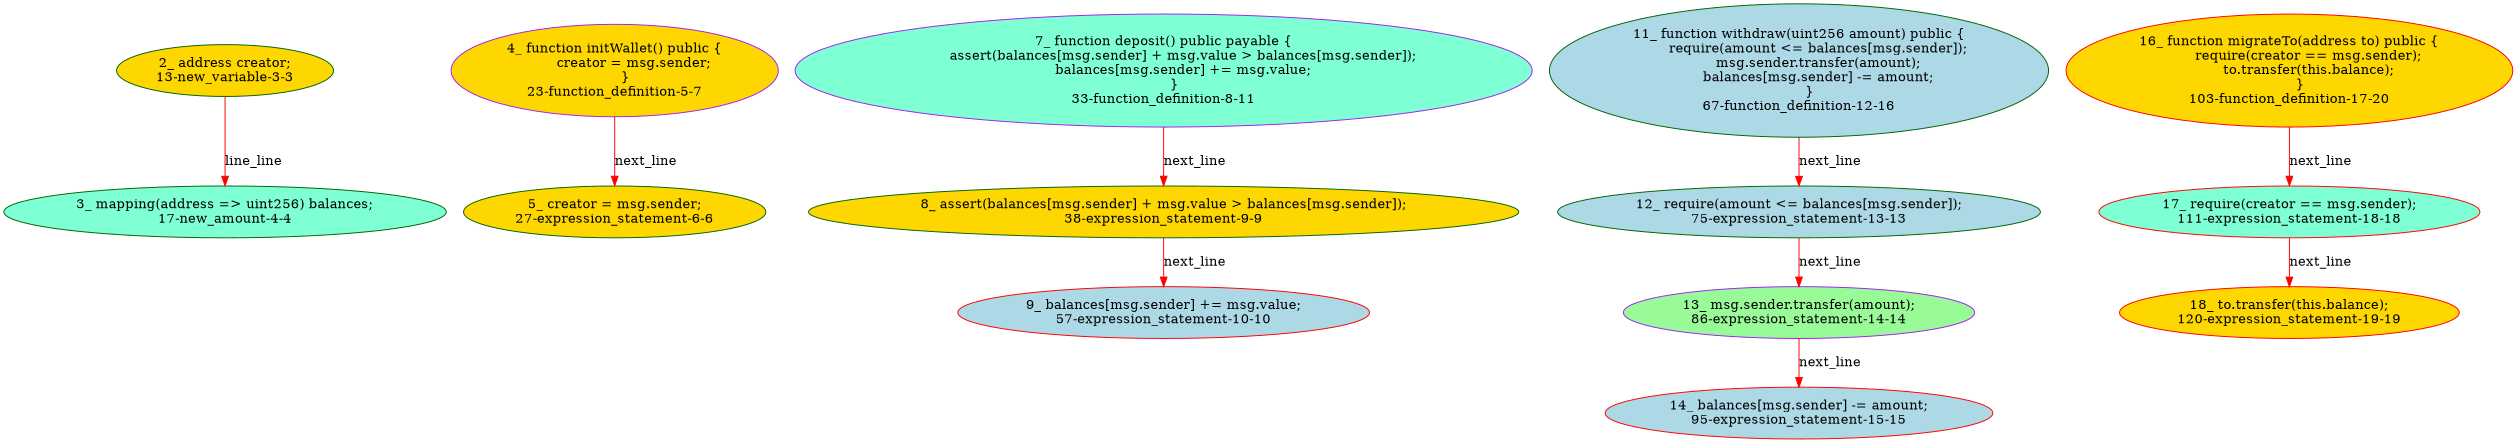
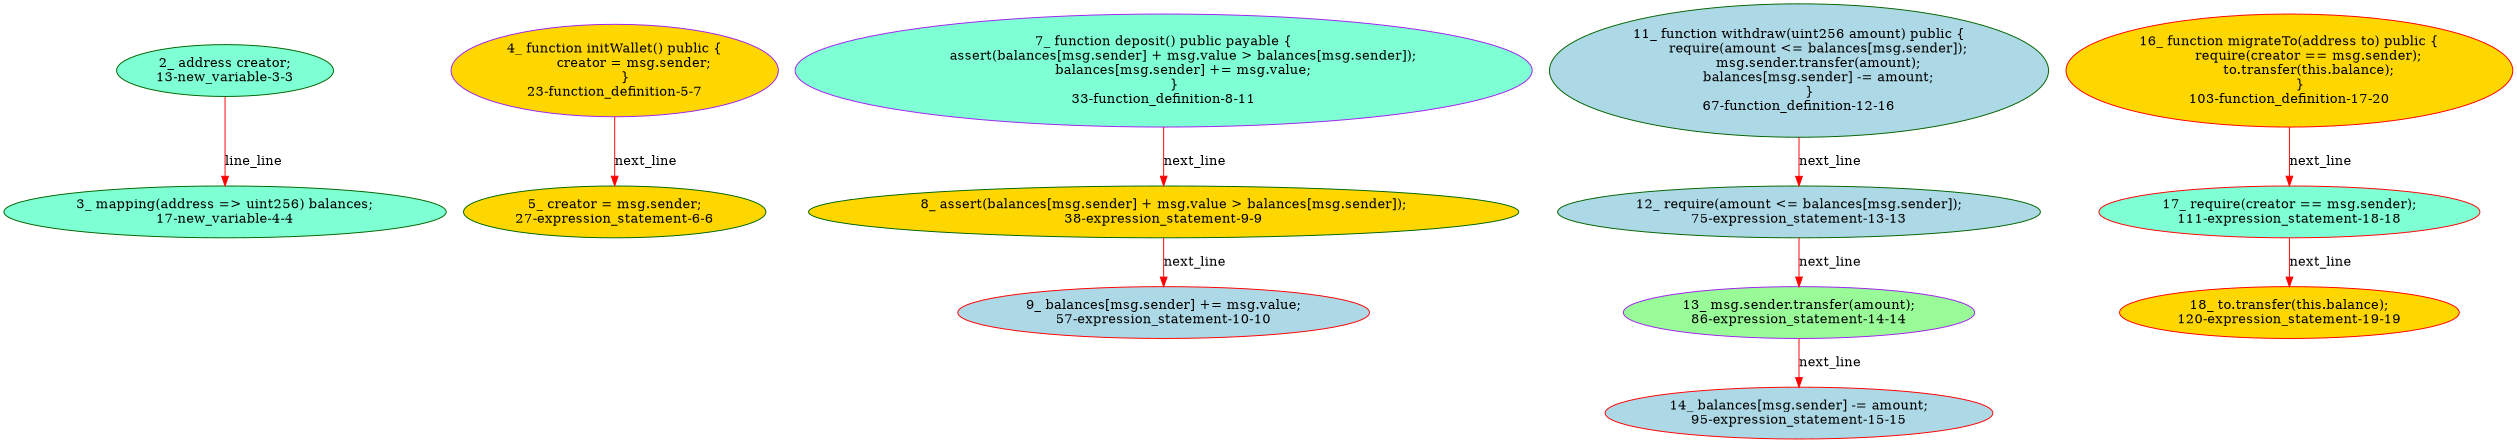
(225, 71) -> (225, 71)
(225, 212) -> (225, 212)
